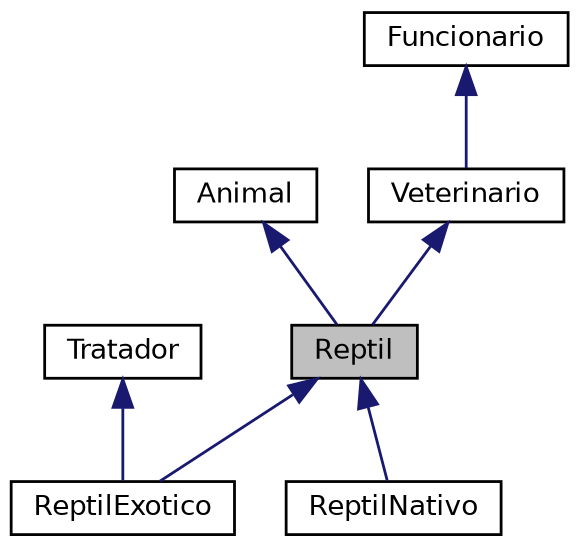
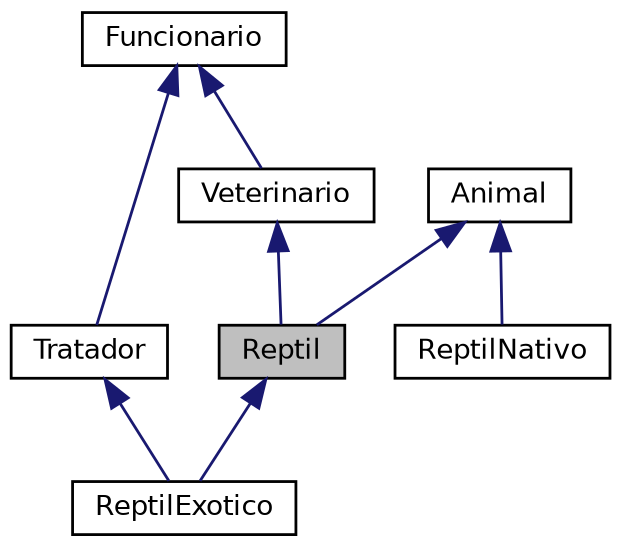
none -> (133, 209)
(378, 444) -> (501, 288)
